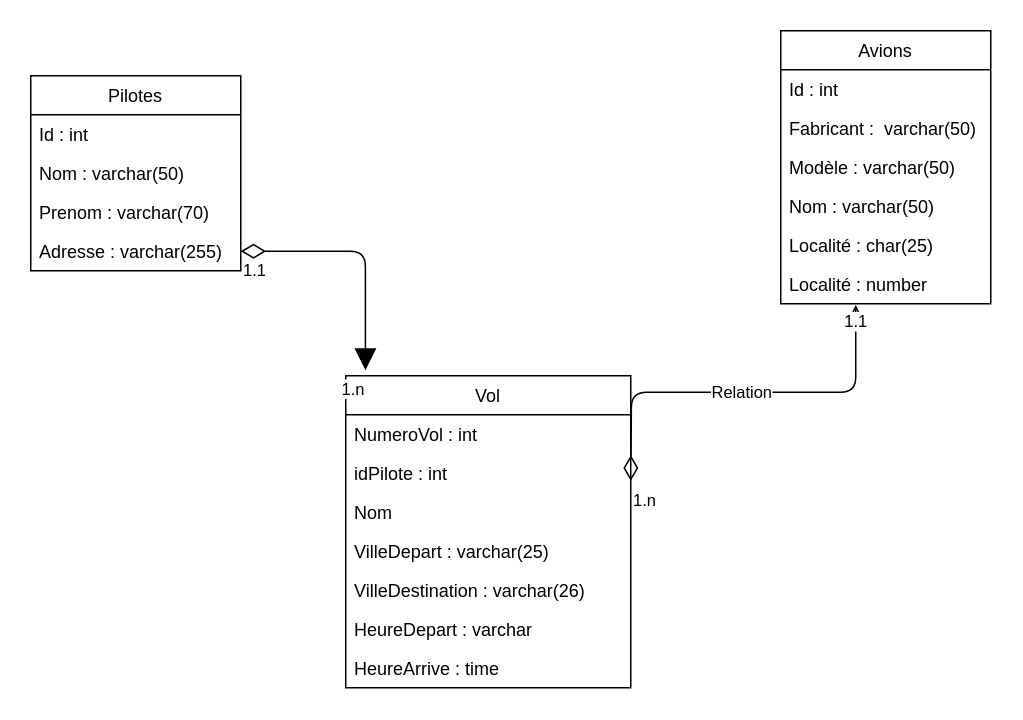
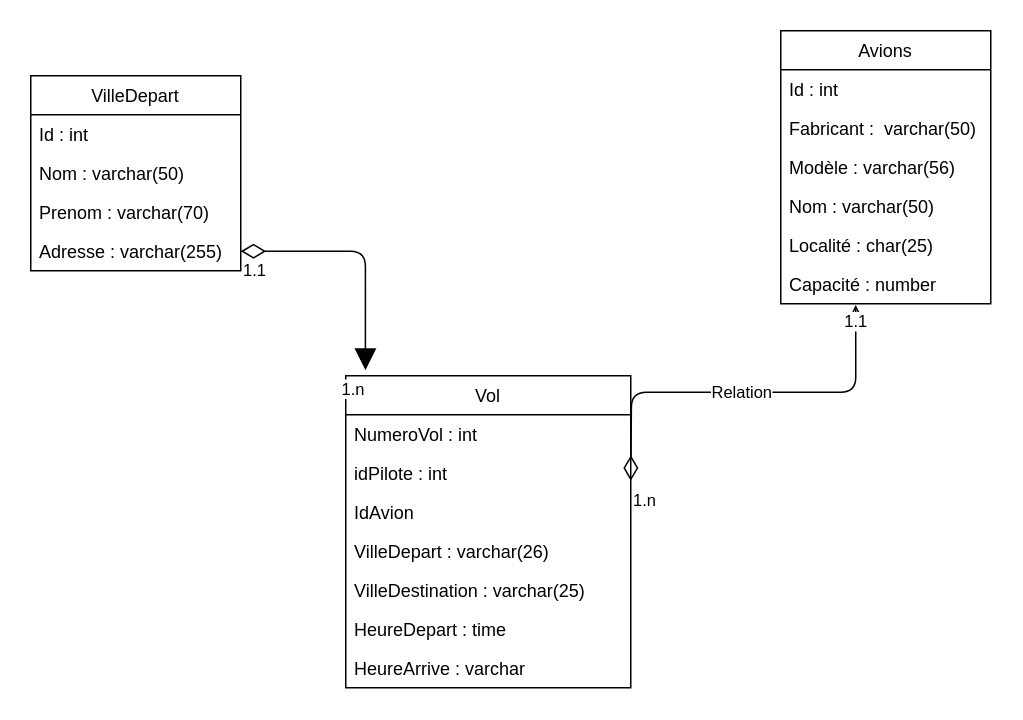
(135, 96) -> (135, 96)
(880, 168) -> (880, 168)
(863, 285) -> (865, 285)
(369, 513) -> (387, 513)
(466, 552) -> (466, 552)
(486, 591) -> (486, 591)
(453, 630) -> (435, 630)
(433, 669) -> (450, 669)
